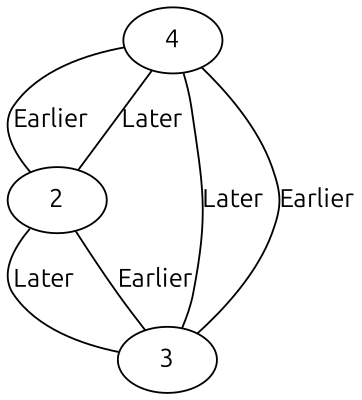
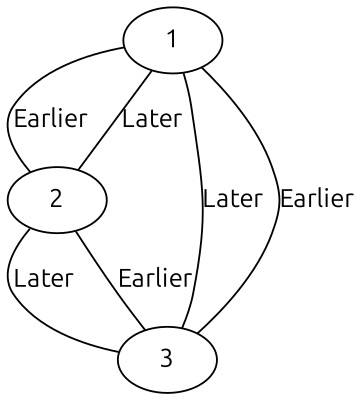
(173, 40) -> (173, 40)
